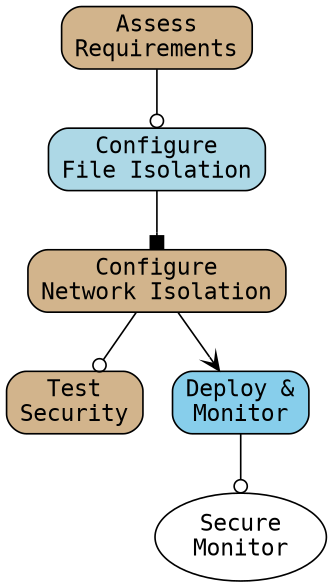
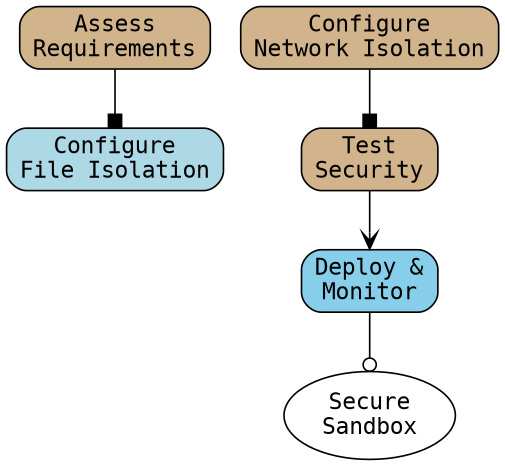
(157, 92) -> (115, 90)
(157, 212) -> none
(194, 335) -> (370, 212)
(120, 336) -> (370, 90)
(241, 537) -> (370, 415)
